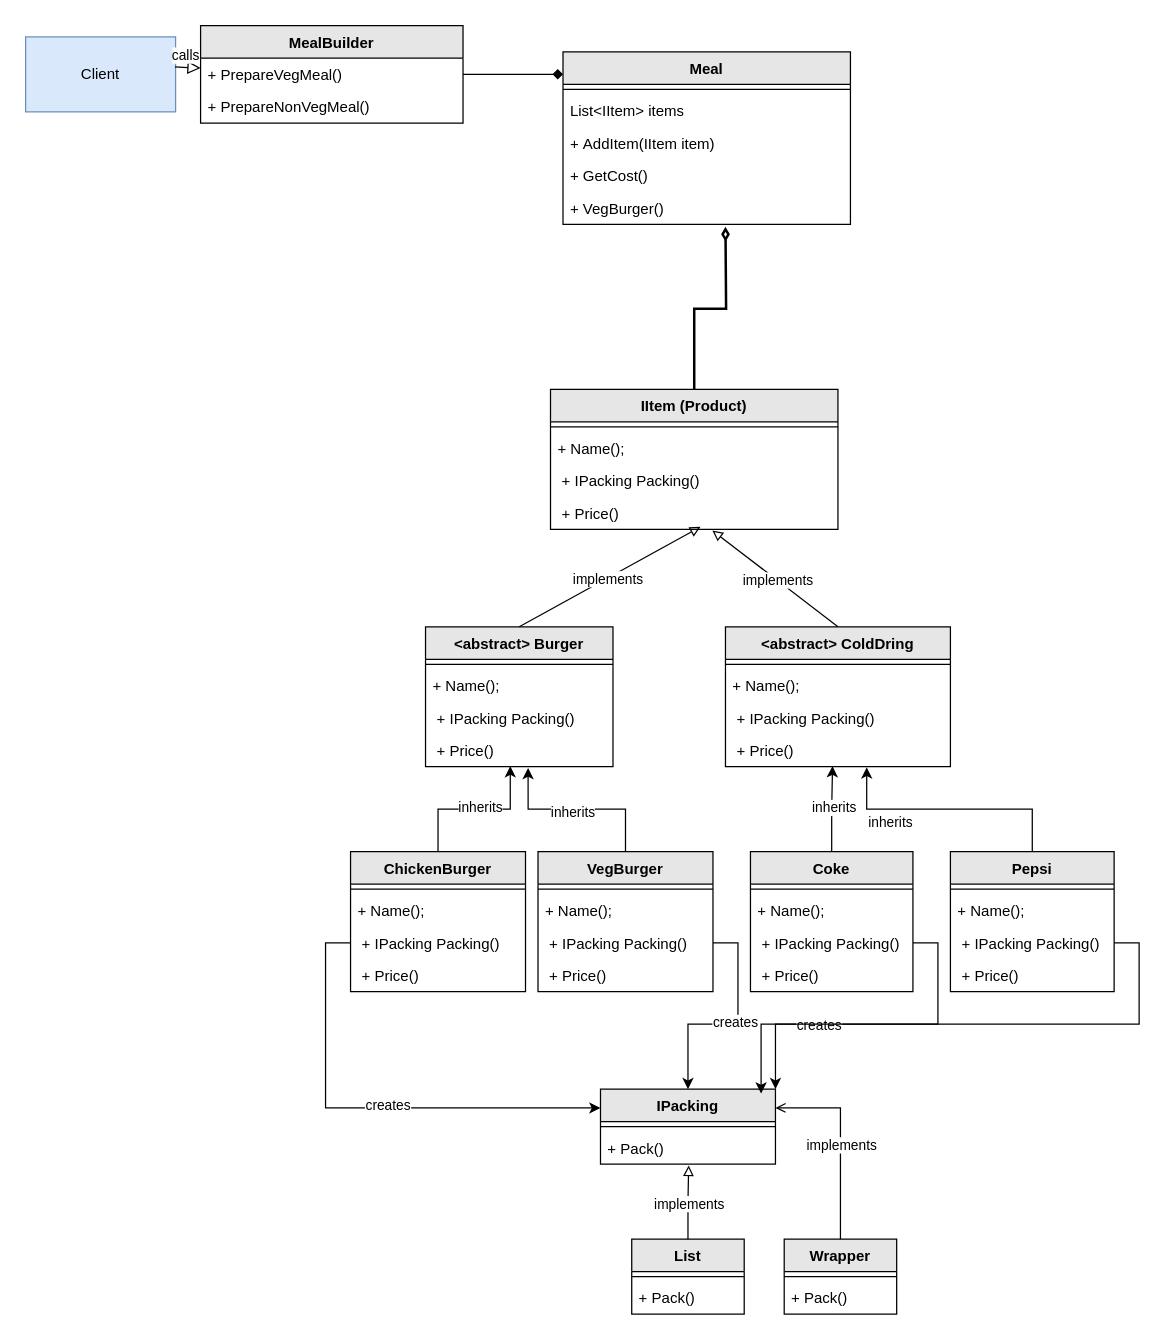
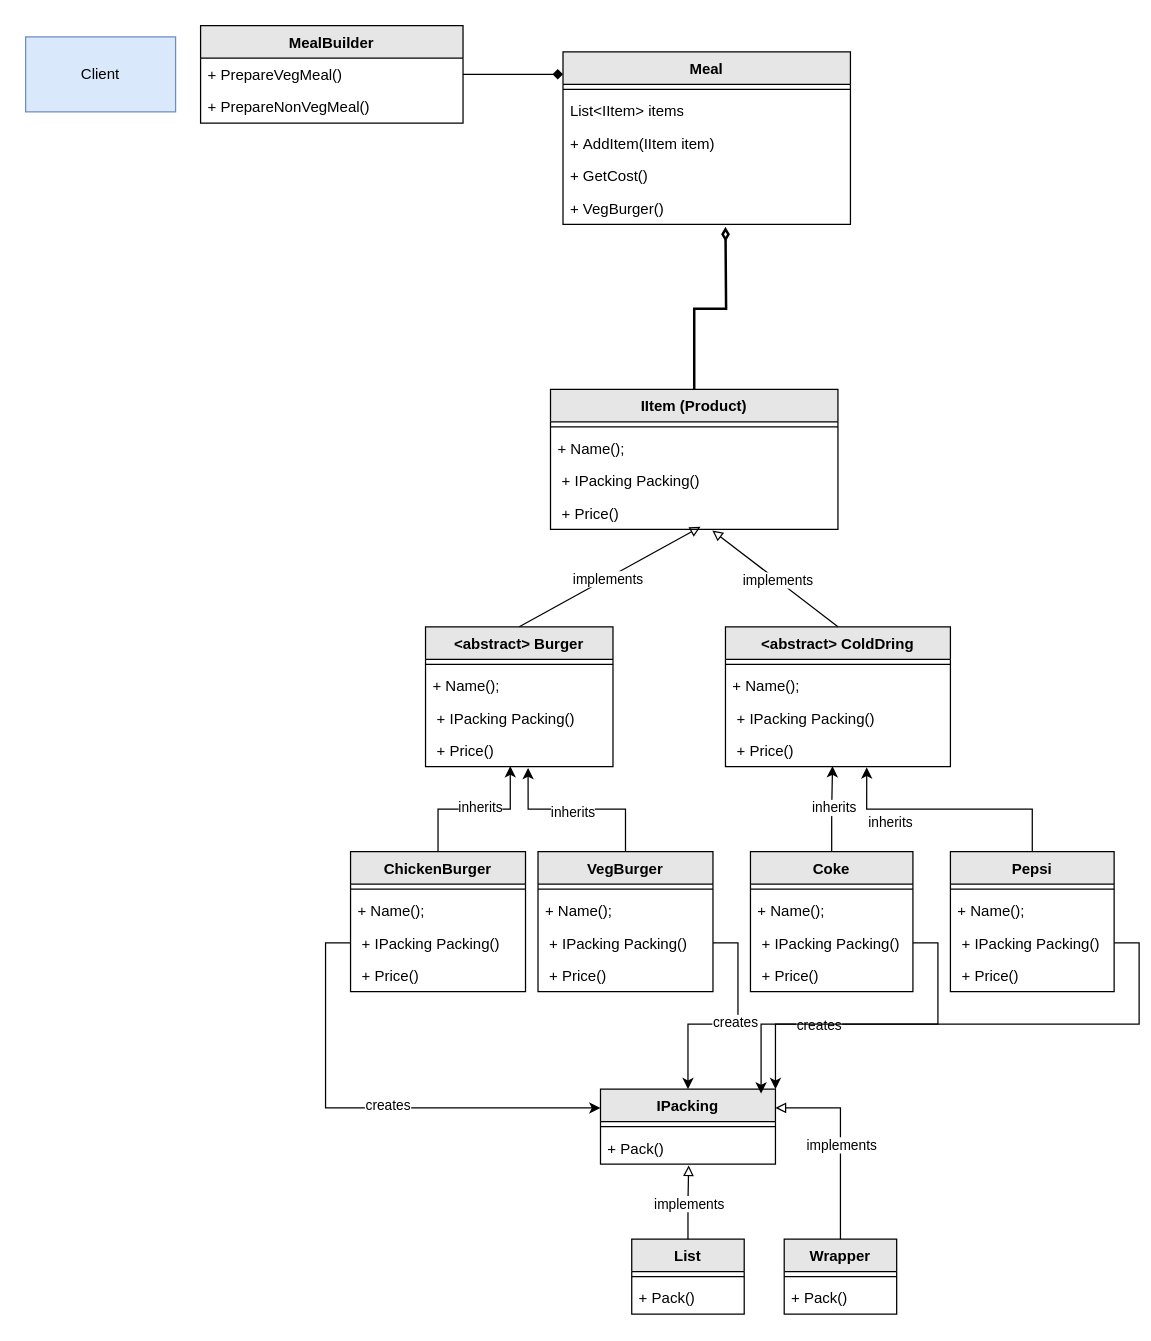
(182, 67) -> none
(783, 1108) -> (787, 1108)
